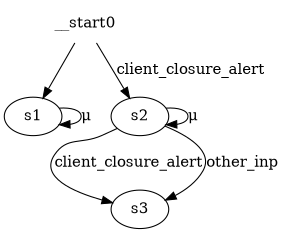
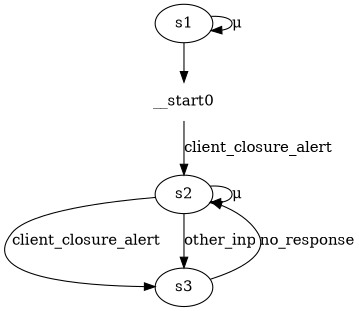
(62, 66) -> (184, 57)
none -> (260, 247)
